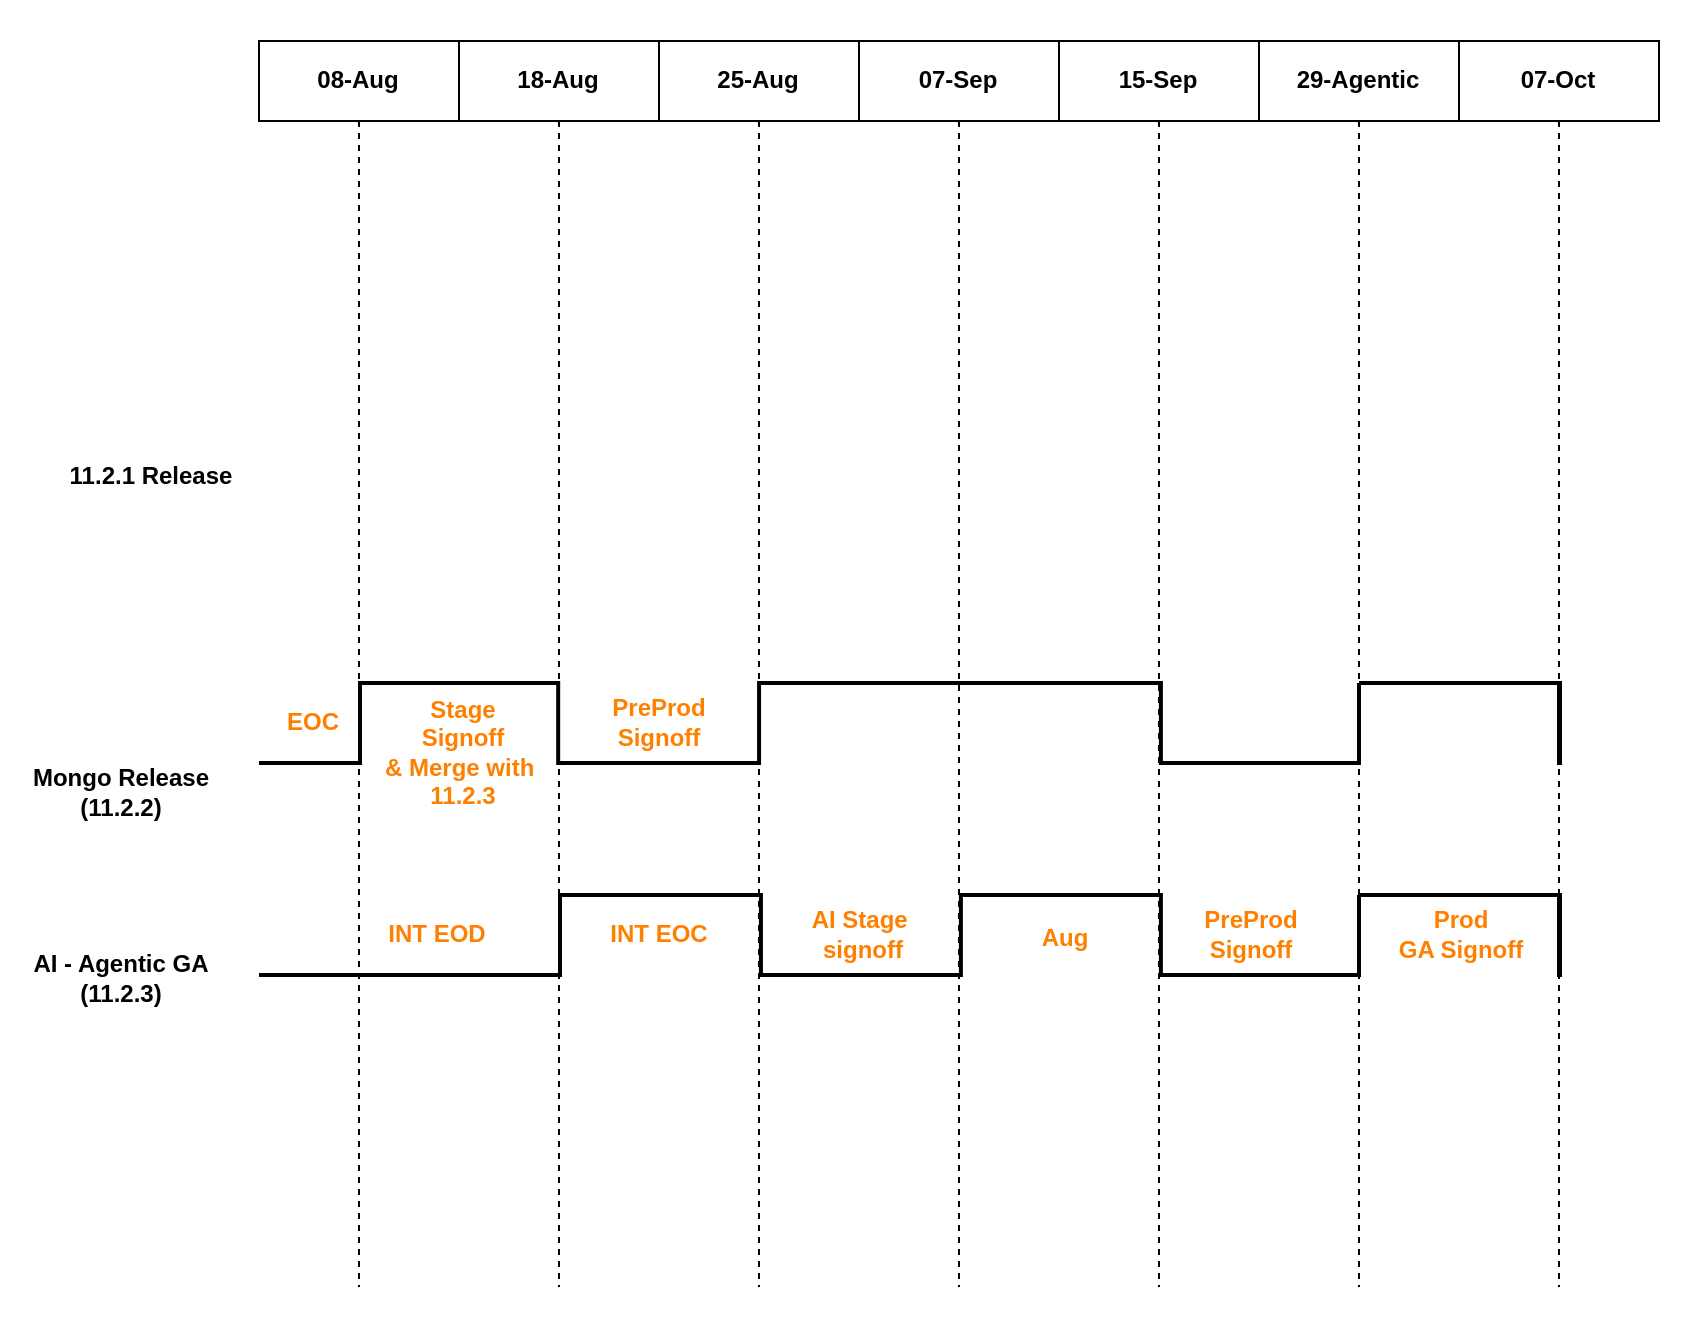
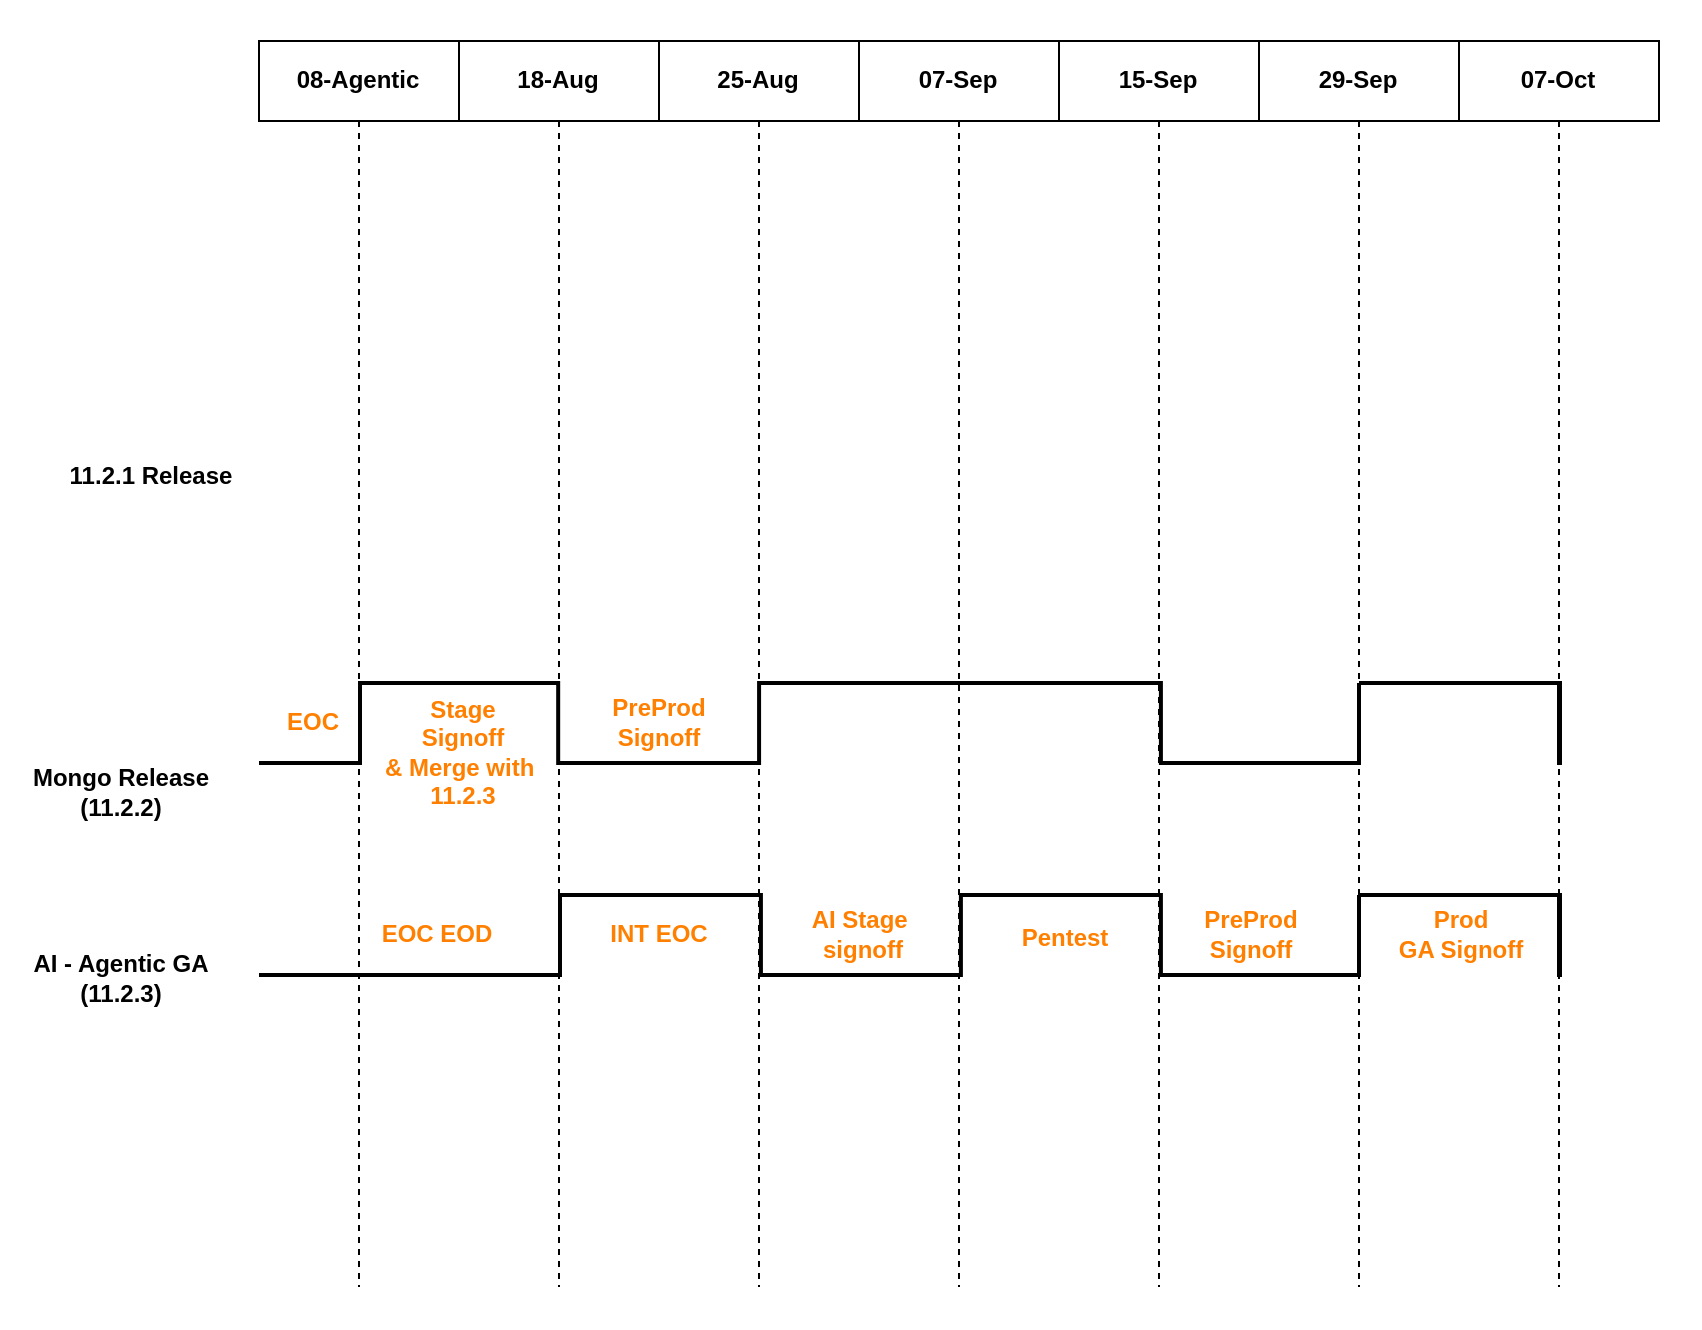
(359, 81) -> (359, 81)
(1359, 81) -> (1359, 81)
(438, 935) -> (438, 935)
(1066, 939) -> (1066, 939)
